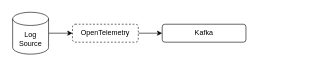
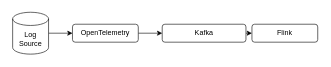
(105, 33) -> (105, 33)
none -> (247, 33)
none -> (285, 33)
